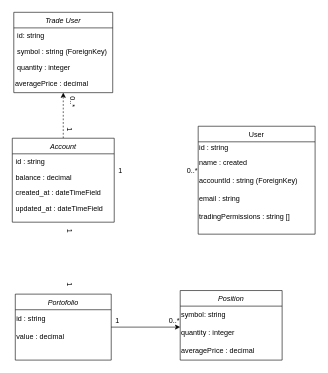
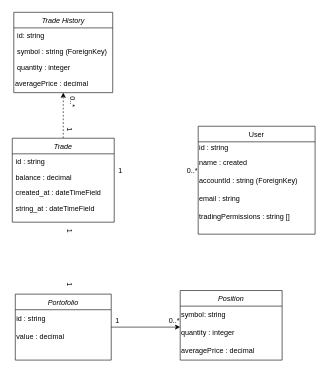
(63, 20) -> (63, 20)
(63, 146) -> (63, 146)
(62, 209) -> (59, 209)
